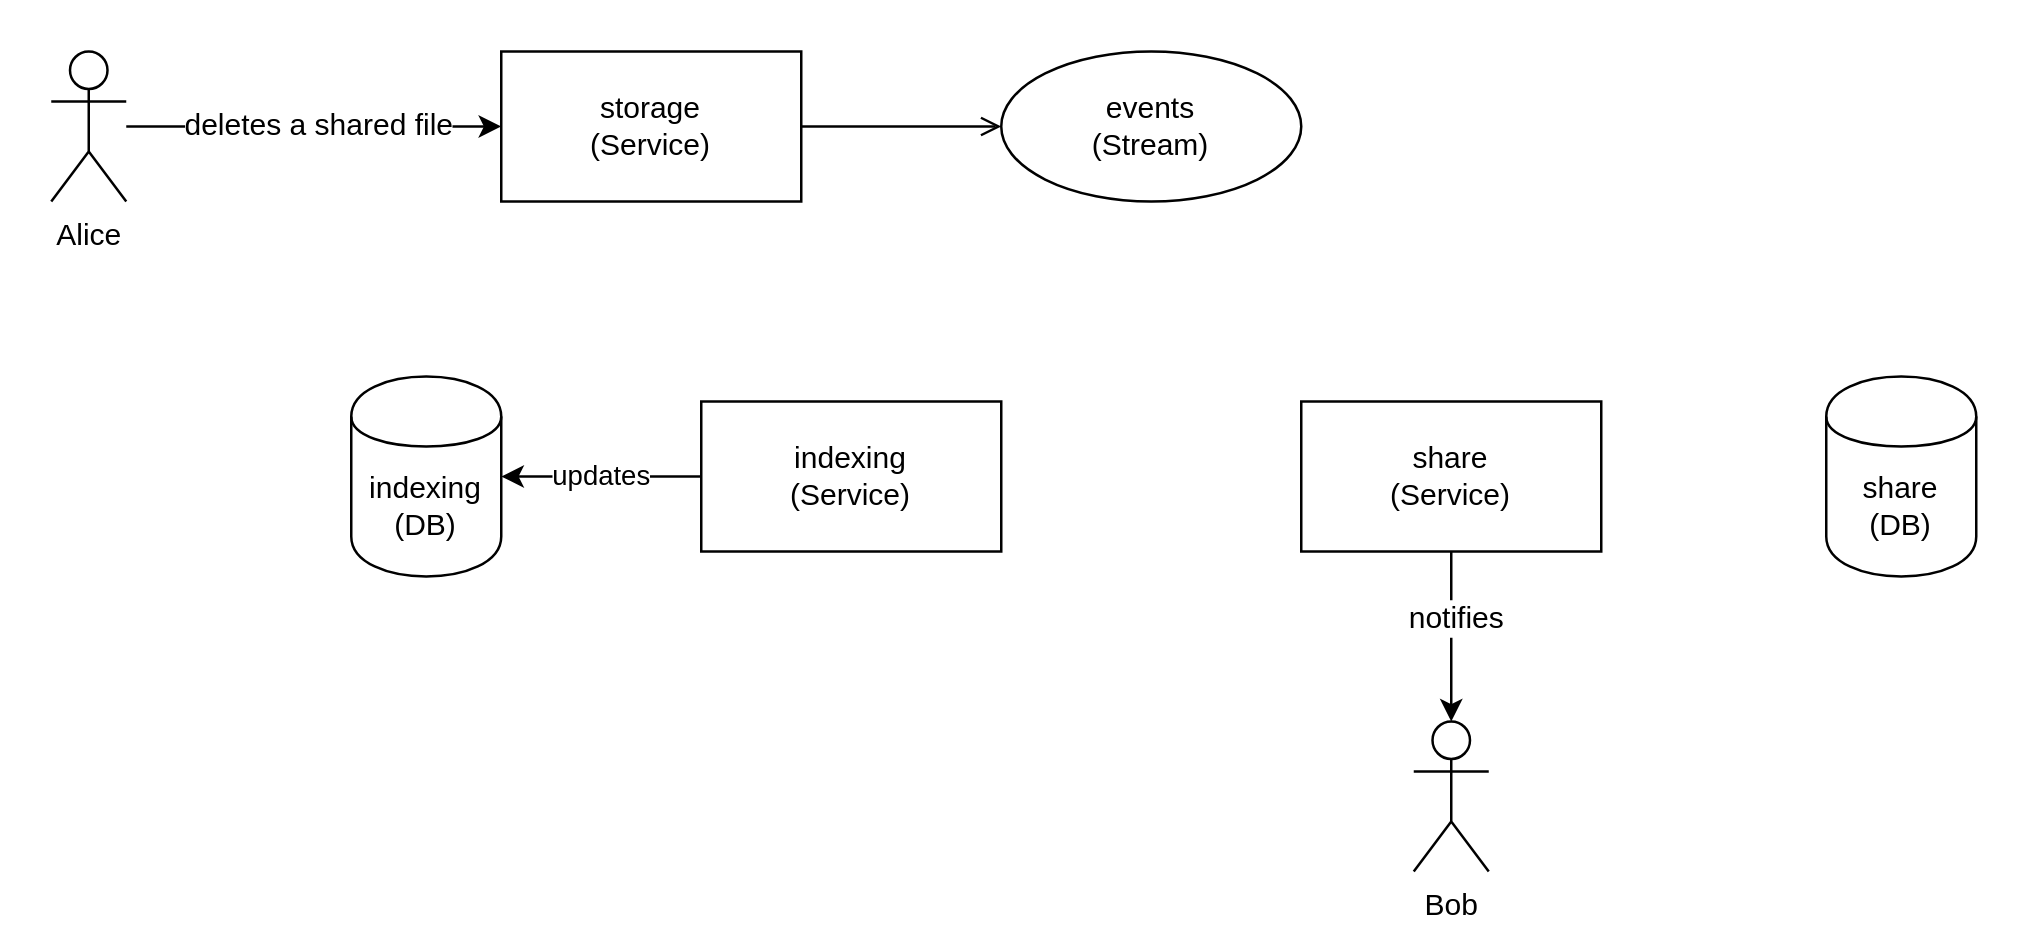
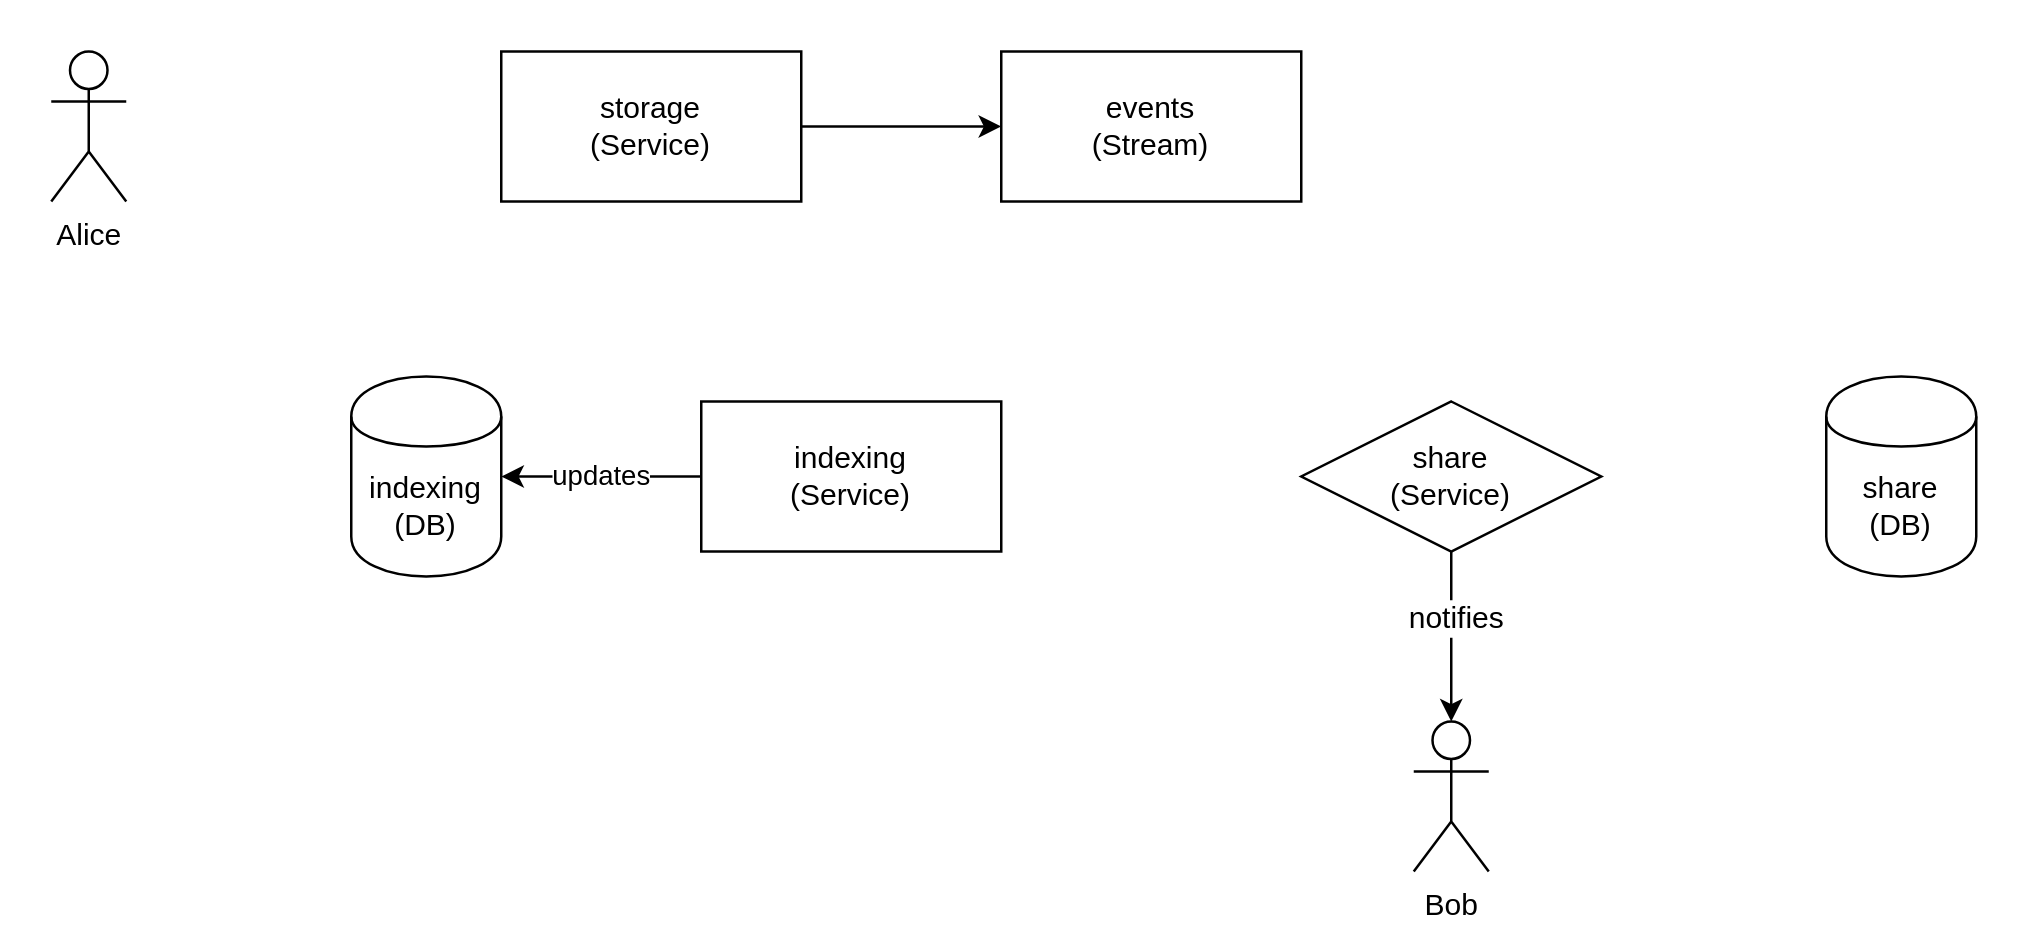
(203, 126) -> none
(987, 126) -> (983, 126)
(1151, 126) -> (1151, 126)
(1451, 476) -> (1451, 476)
